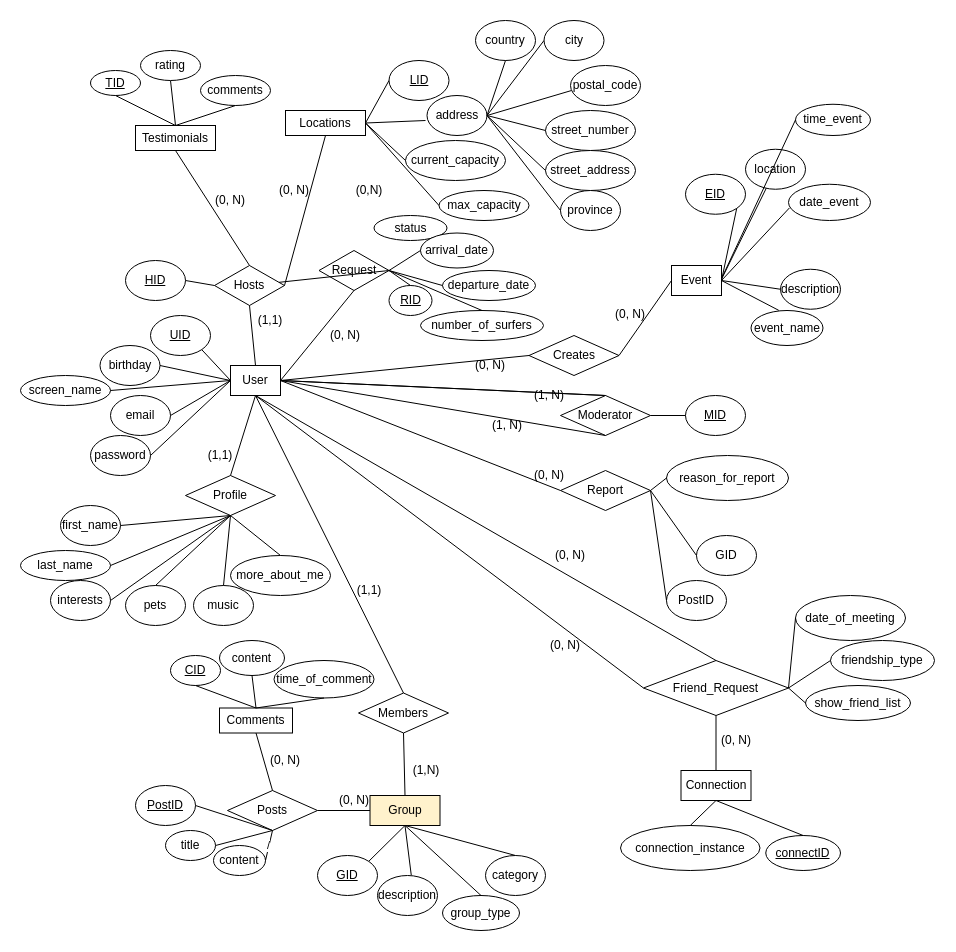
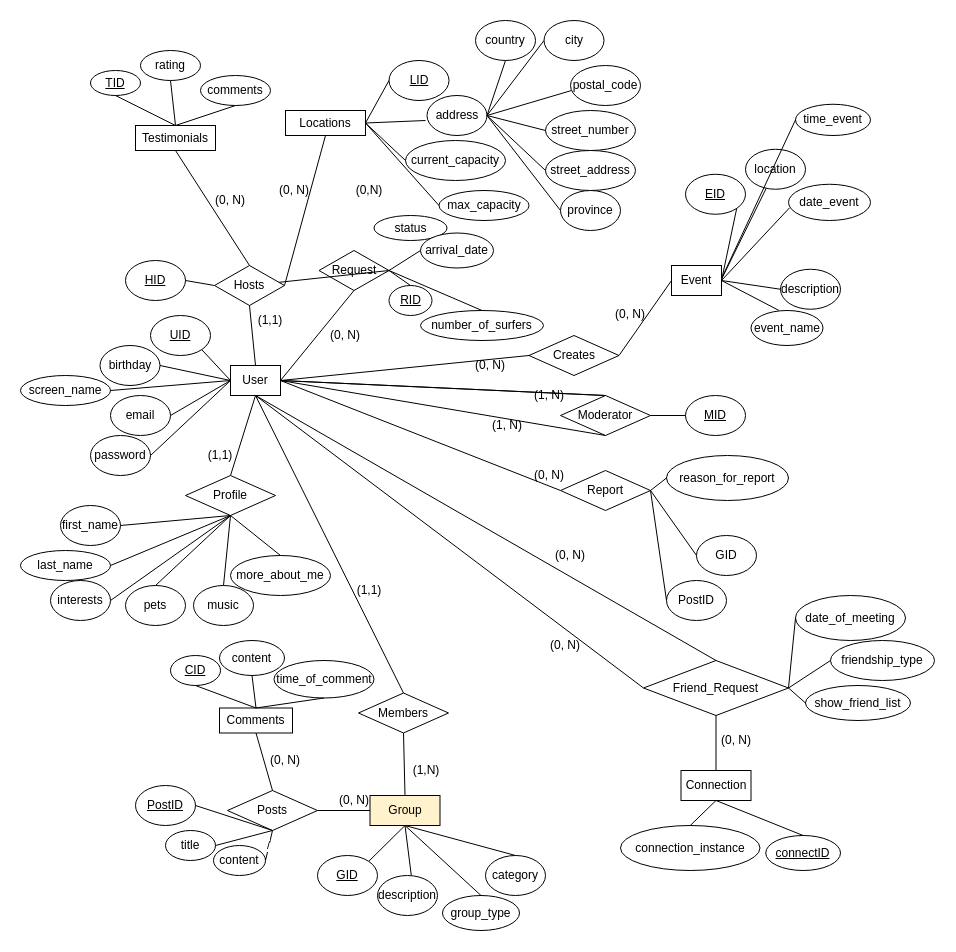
(420, 279) -> none
(489, 286) -> none
